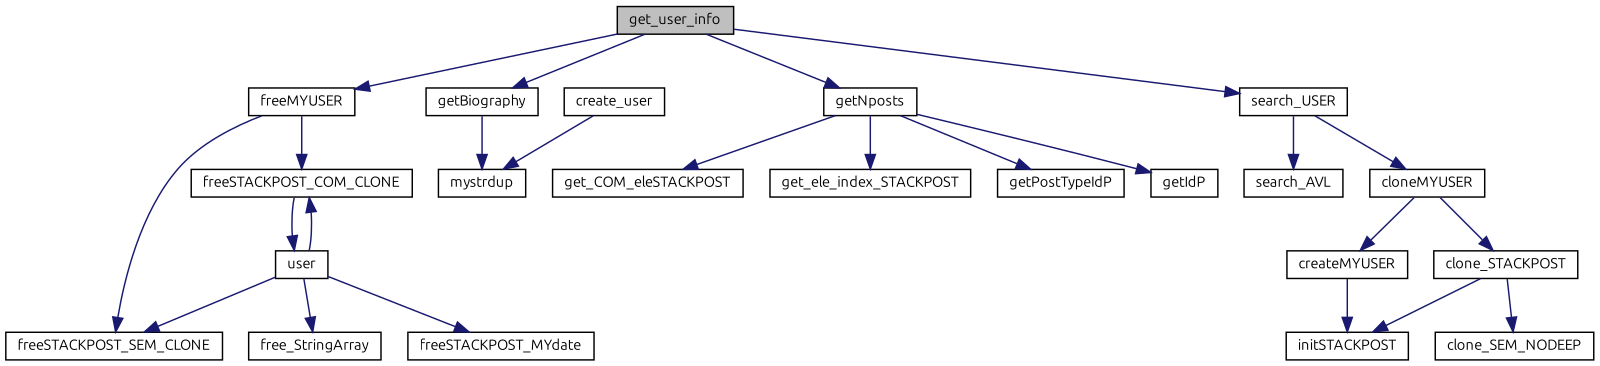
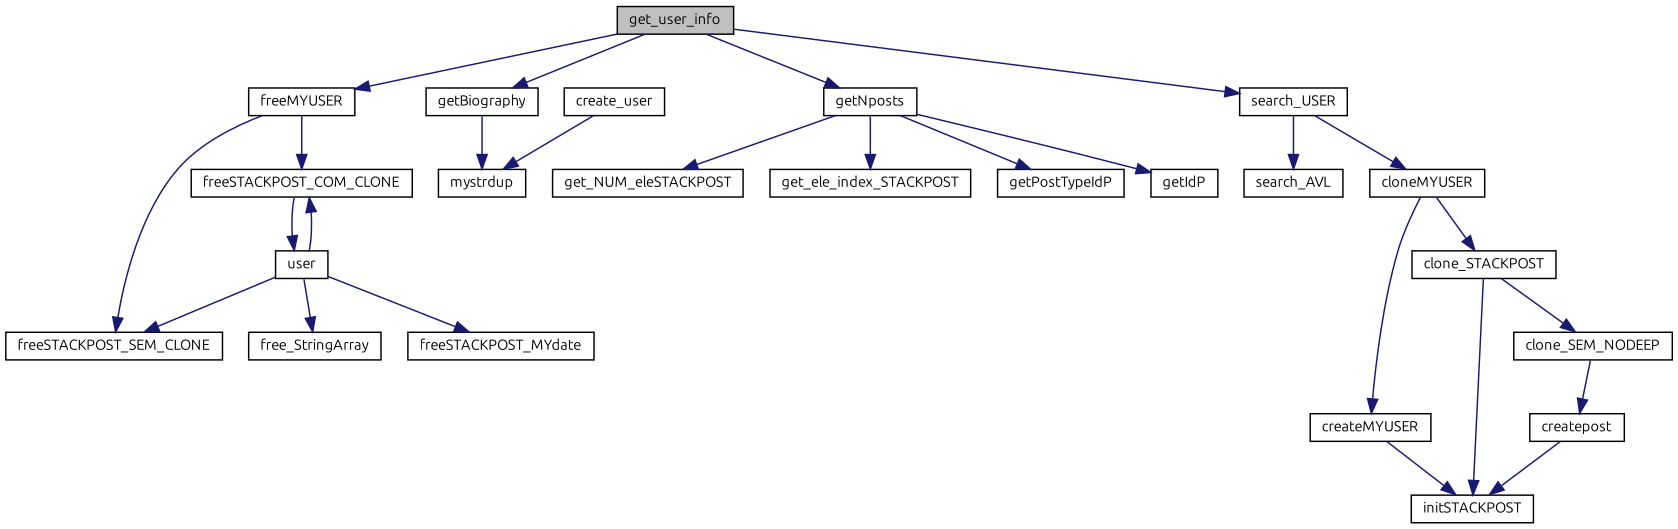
(648, 183) -> (648, 183)
none -> (1577, 428)
